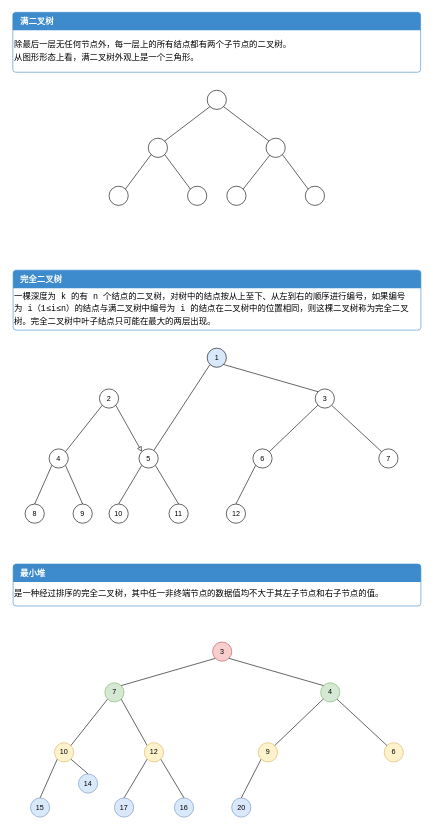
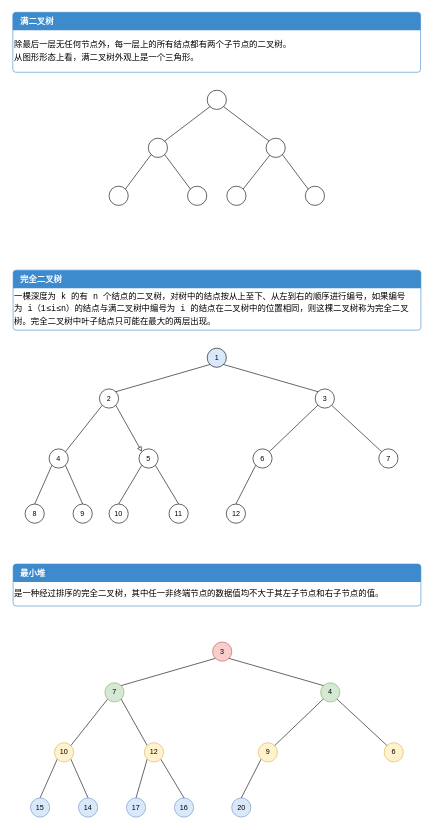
(182, 408) -> (163, 378)
(88, 784) -> (88, 808)
(124, 808) -> (136, 808)
